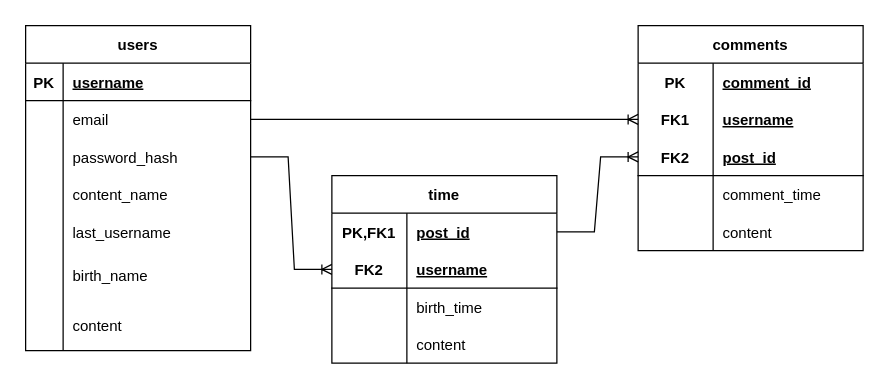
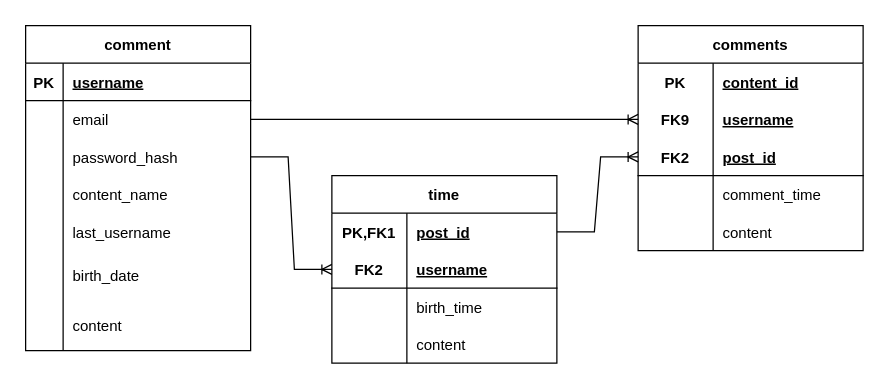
(138, 45) -> (138, 45)
(763, 83) -> (763, 83)
(675, 120) -> (675, 120)
(113, 276) -> (113, 276)
